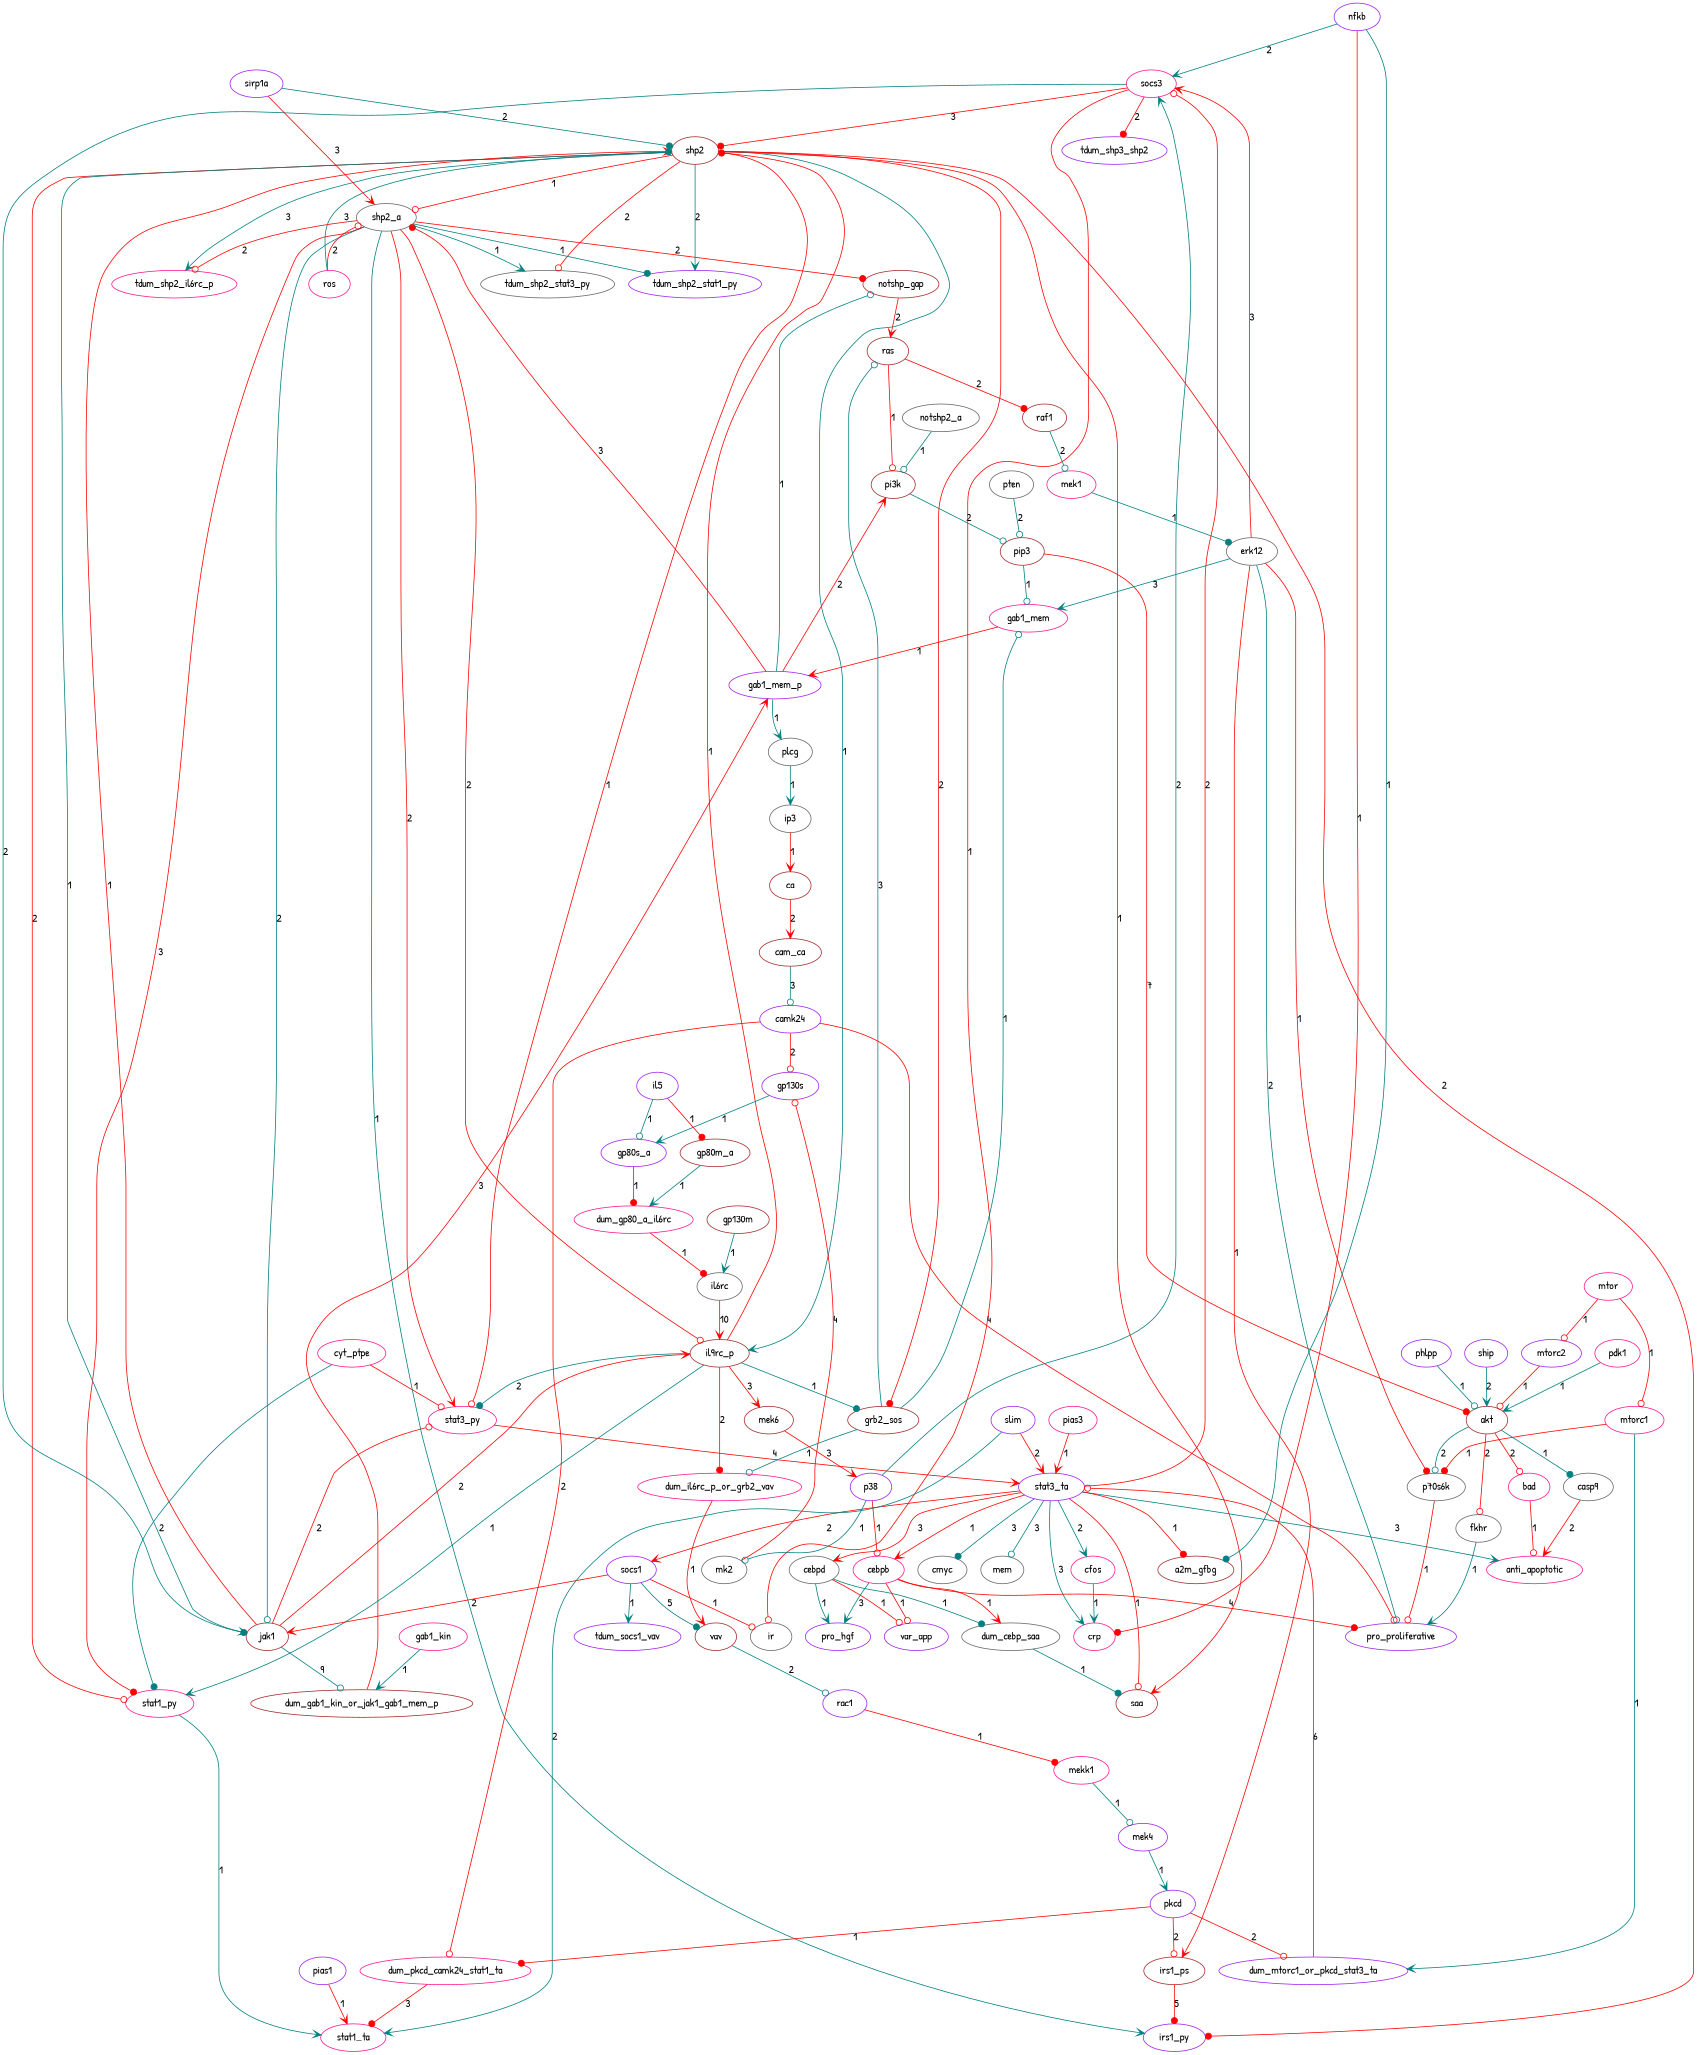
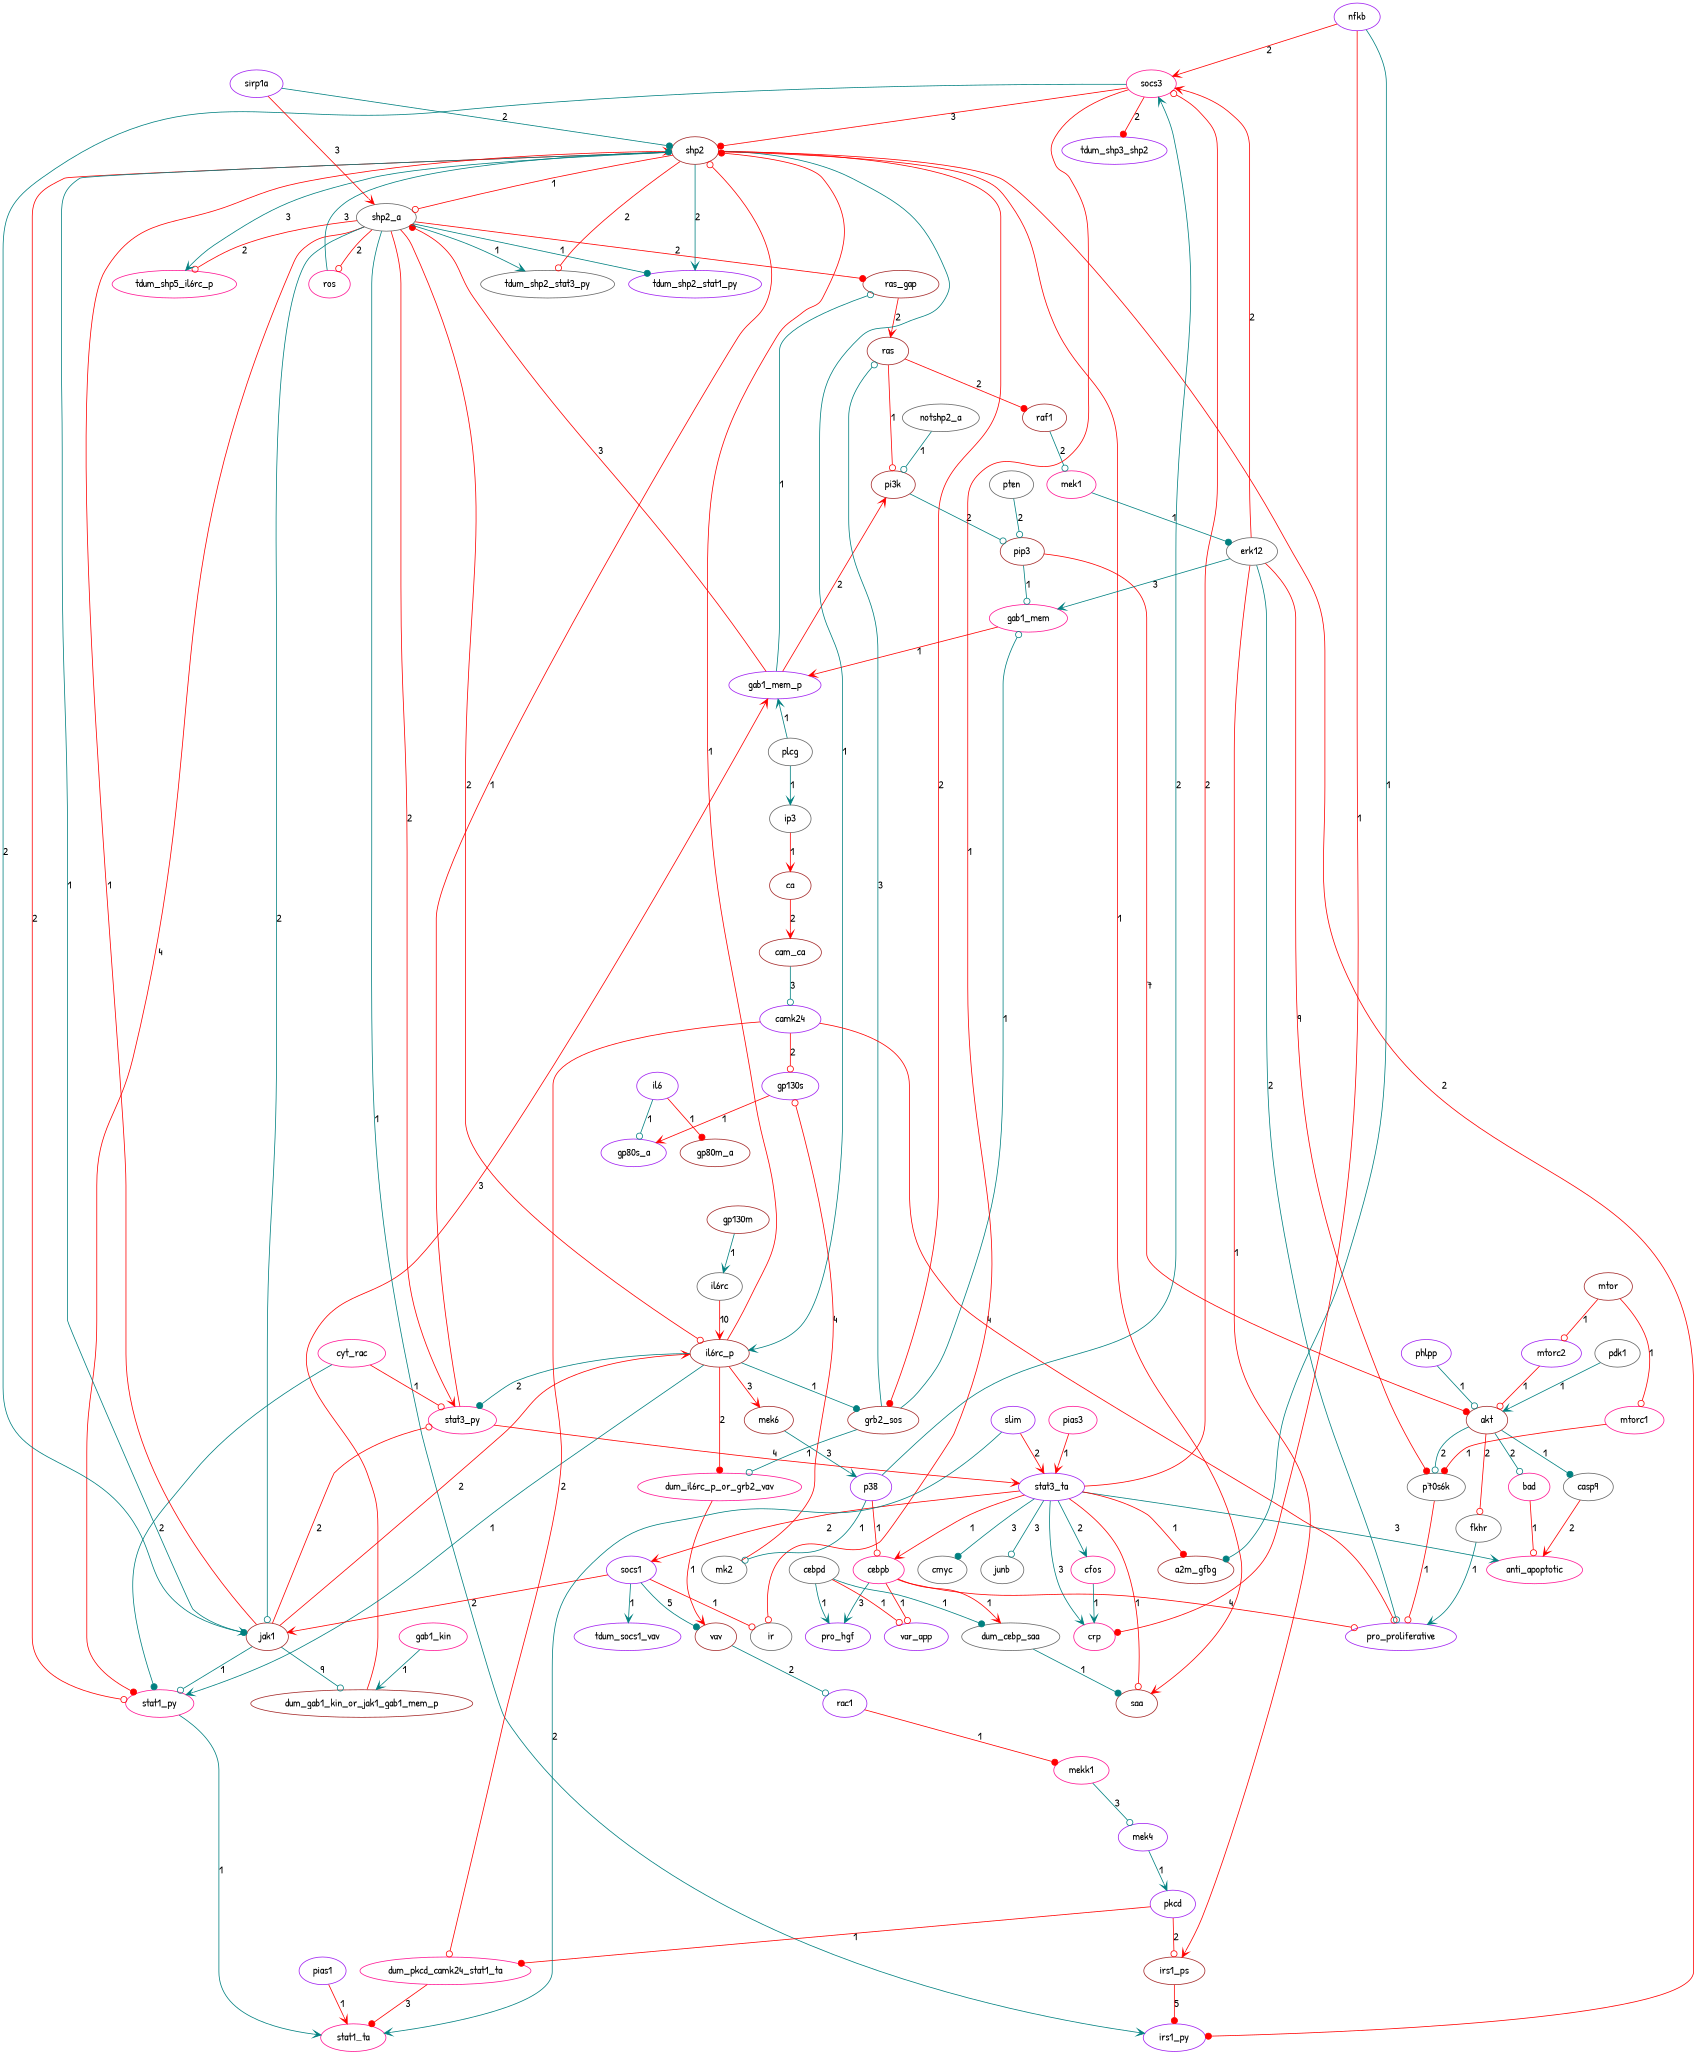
(1258, 49) -> (1258, 49)
(331, 247) -> (355, 247)
(174, 284) -> (174, 284)
(901, 284) -> (901, 284)
(1252, 318) -> (1252, 318)
(773, 716) -> (784, 722)
(618, 741) -> (506, 750)
(161, 952) -> (161, 952)
(1300, 1019) -> (1300, 1019)
(657, 1086) -> (657, 1086)
(716, 1118) -> (716, 1118)
(634, 1220) -> none
(1608, 1286) -> (1608, 1286)
(352, 1353) -> (352, 1353)
(720, 1353) -> (720, 1353)
(1486, 1353) -> none
(1618, 1353) -> (1618, 1353)
(1506, 1451) -> (1506, 1451)
(822, 1455) -> (822, 1455)
(923, 1512) -> none
(1002, 1570) -> (1002, 1570)
(1125, 1596) -> (1125, 1596)
none -> (218, 1668)
(1118, 1804) -> (1118, 1804)
(1313, 1971) -> none
